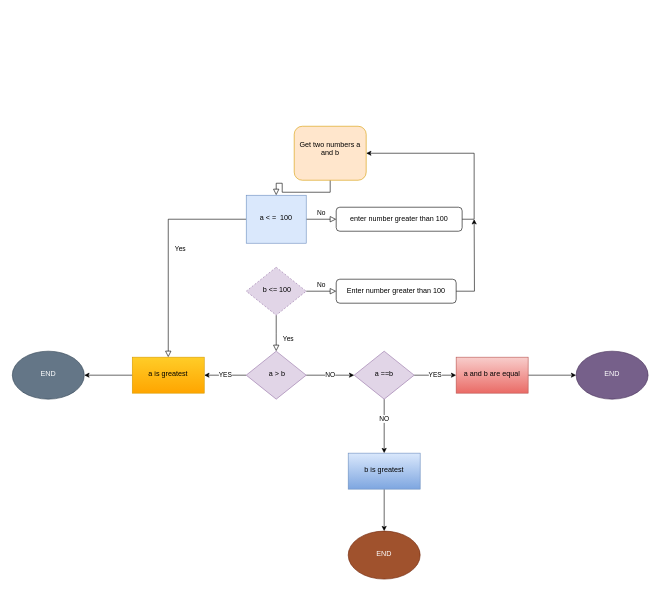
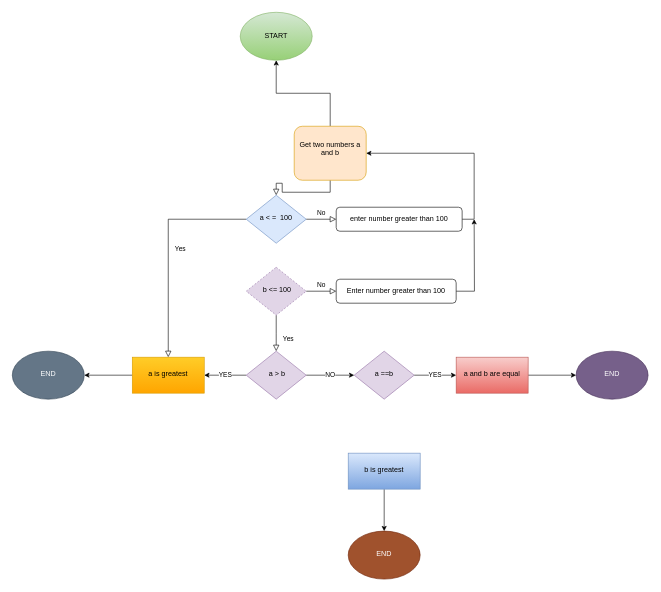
none -> (276, 36)
none -> (330, 93)
(276, 219) -> (276, 219)
(384, 418) -> none
